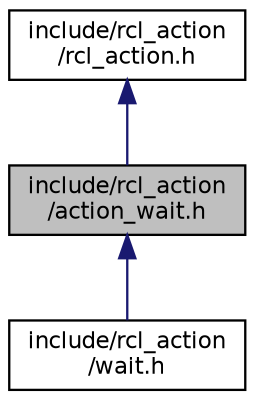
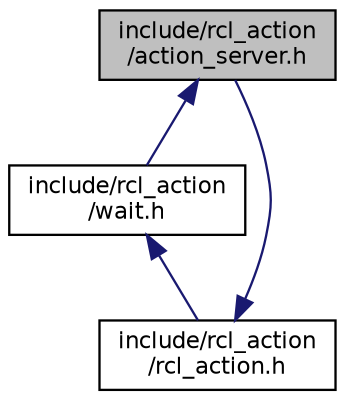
(127, 200) -> (218, 45)
none -> (179, 288)
